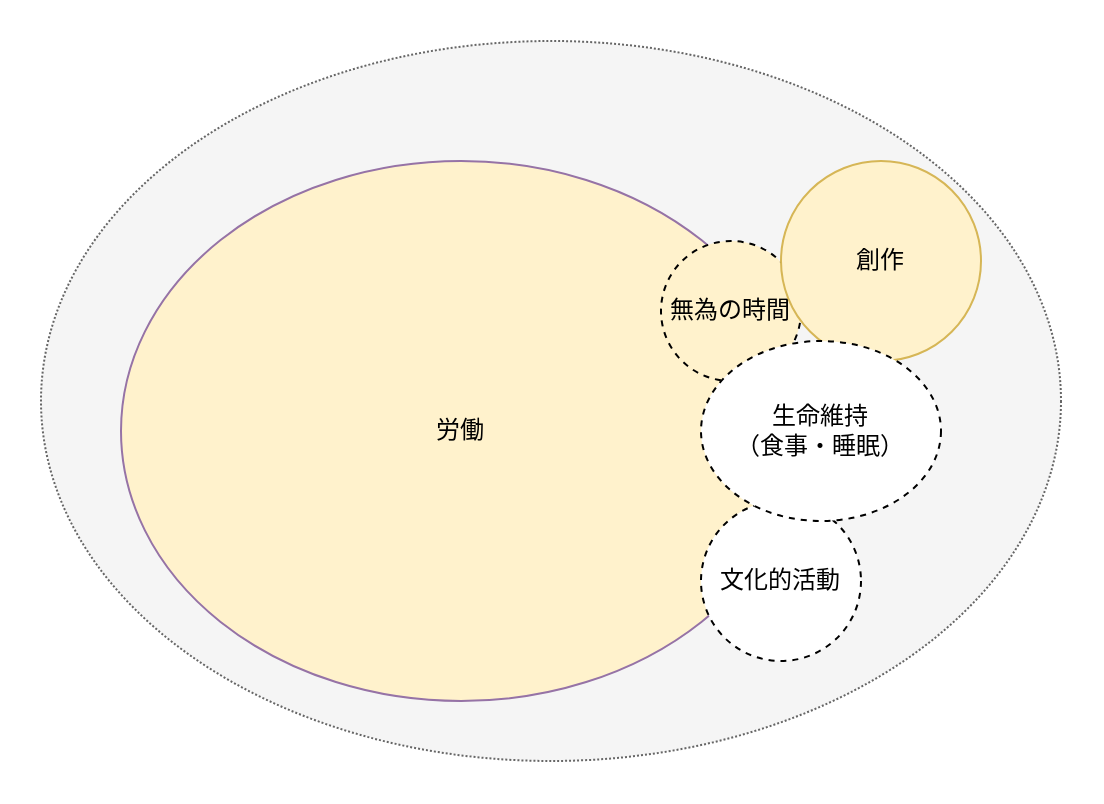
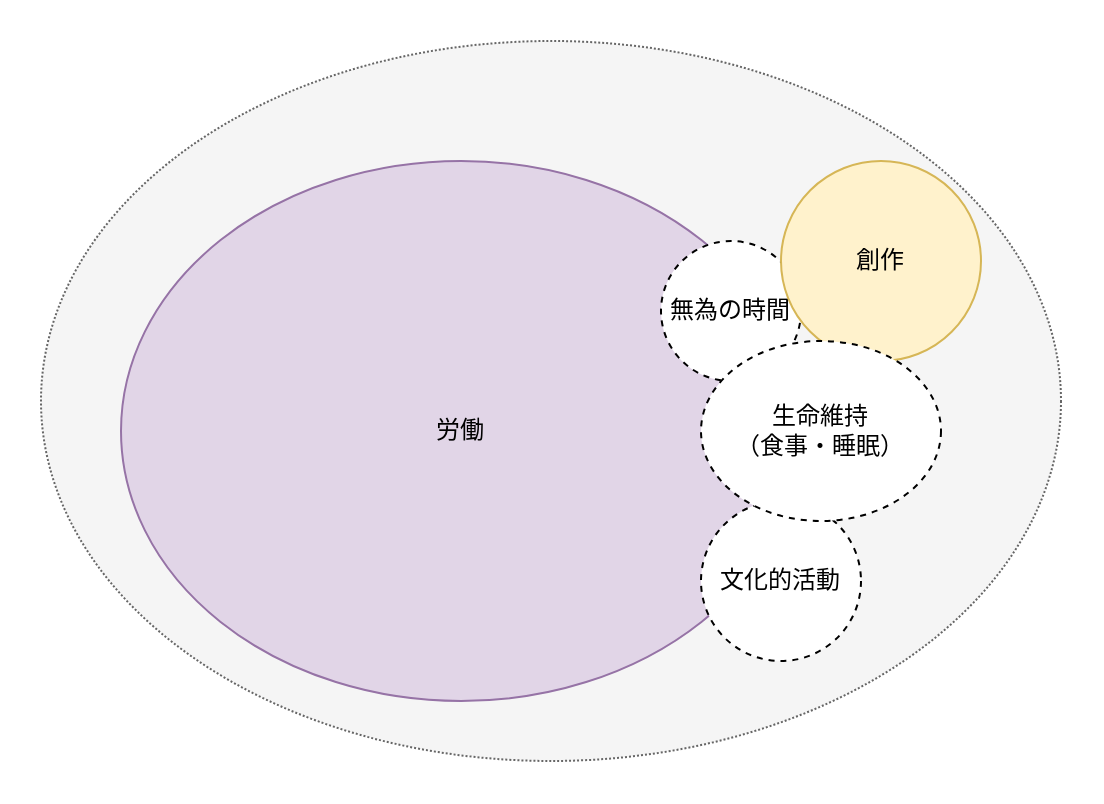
(731, 311) -> (731, 311)
(461, 431) -> (461, 431)
